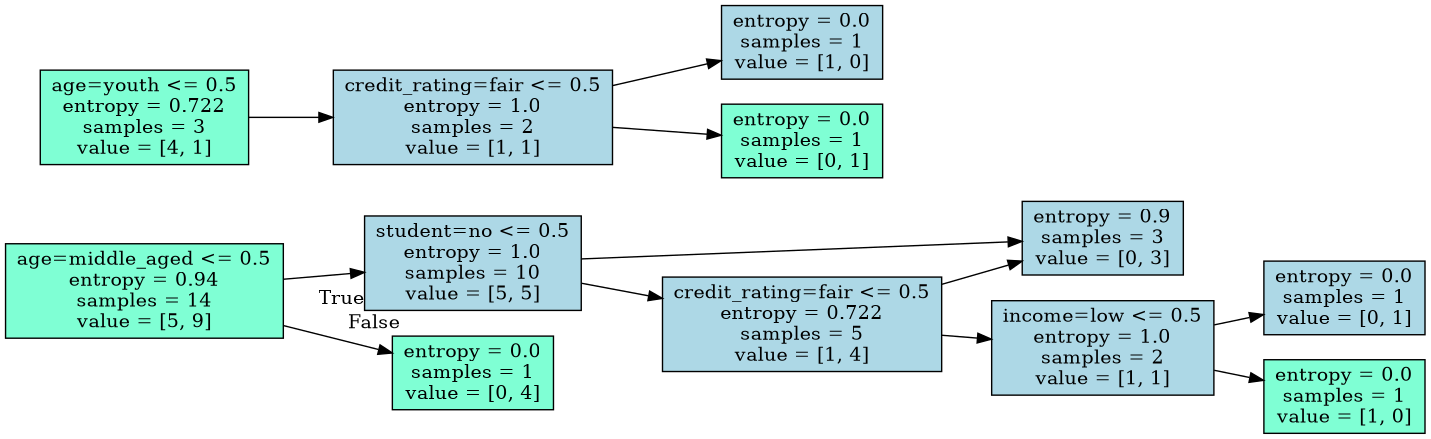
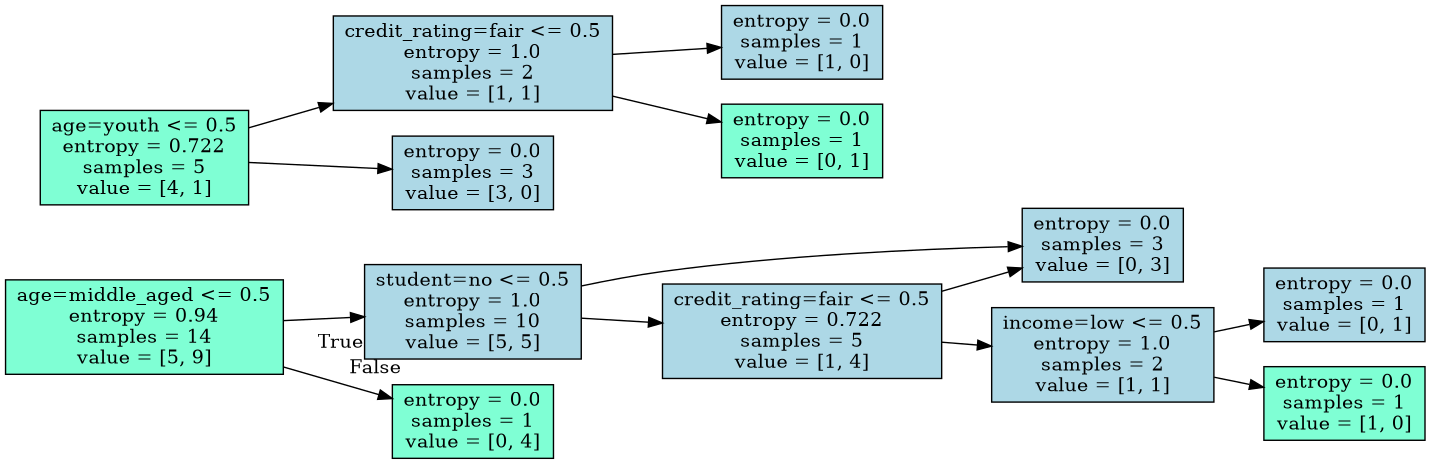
(144, 117) -> (144, 158)
none -> (473, 173)
(1103, 238) -> (1103, 245)
